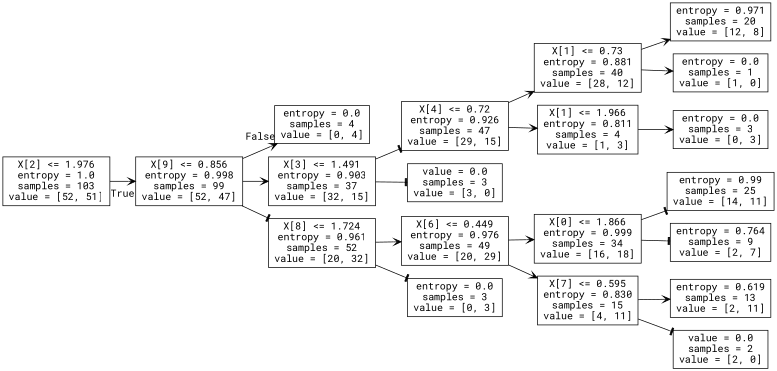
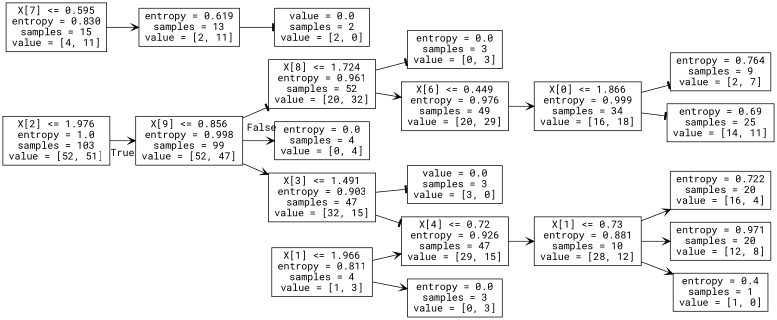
(588, 68) -> (588, 241)
(721, 73) -> (721, 292)
(519, 128) -> (383, 258)
(322, 181) -> (322, 197)
none -> (721, 190)
(721, 191) -> (721, 123)
(520, 270) -> none
(654, 325) -> (255, 27)
